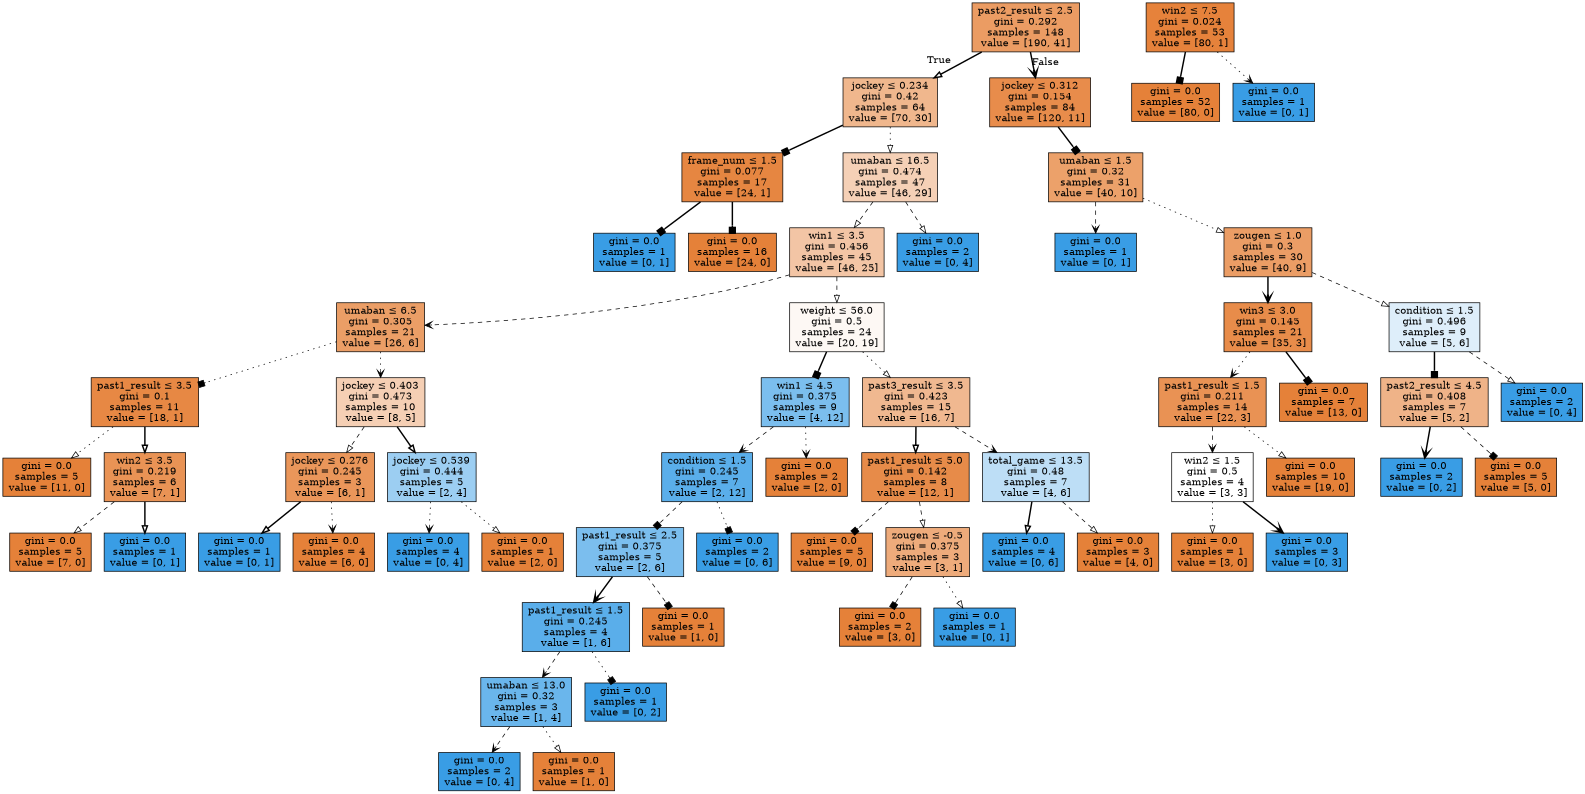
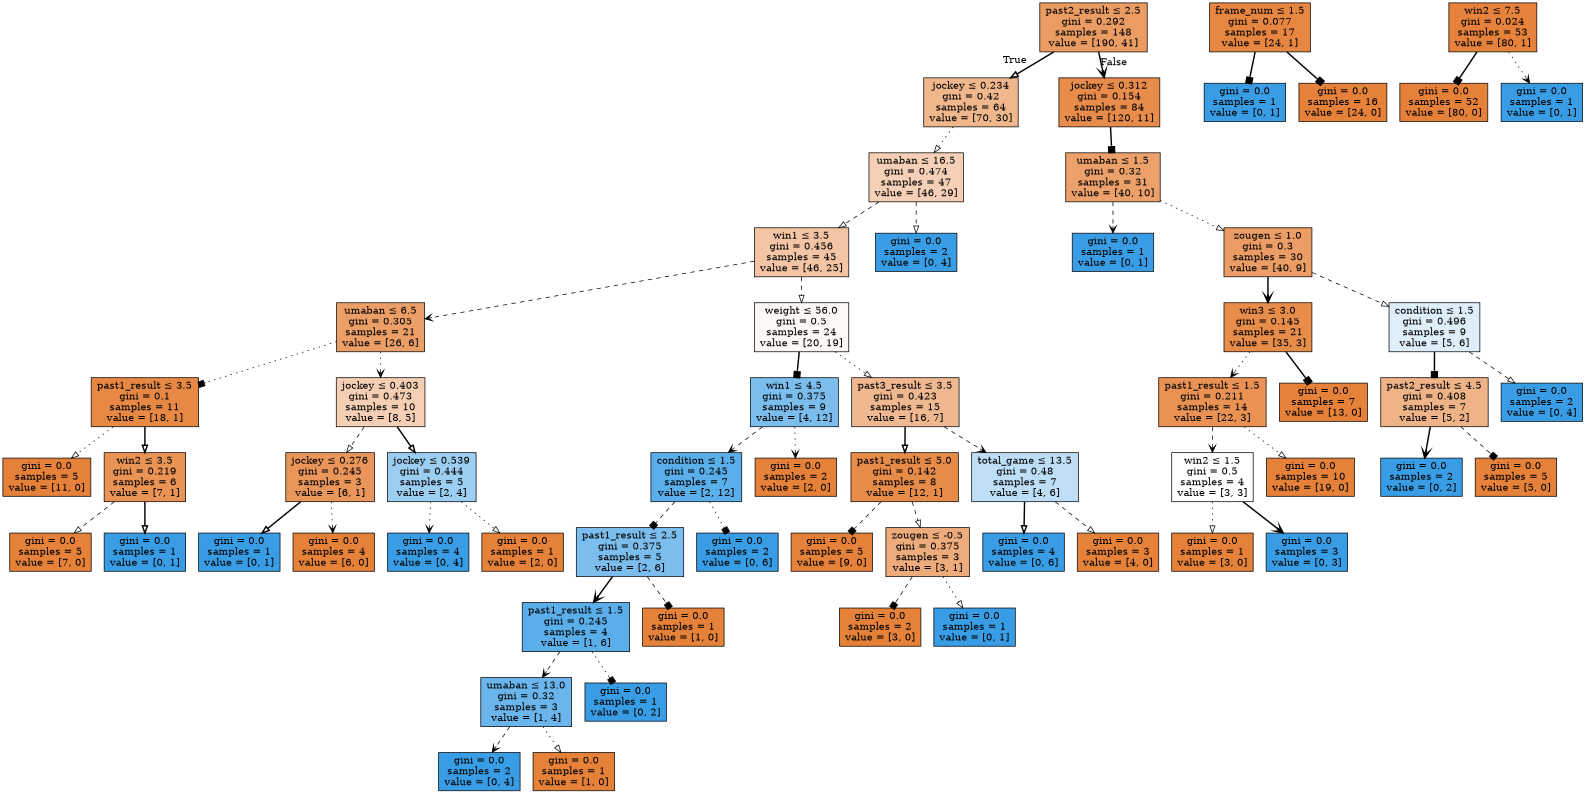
(816, 138) -> none
